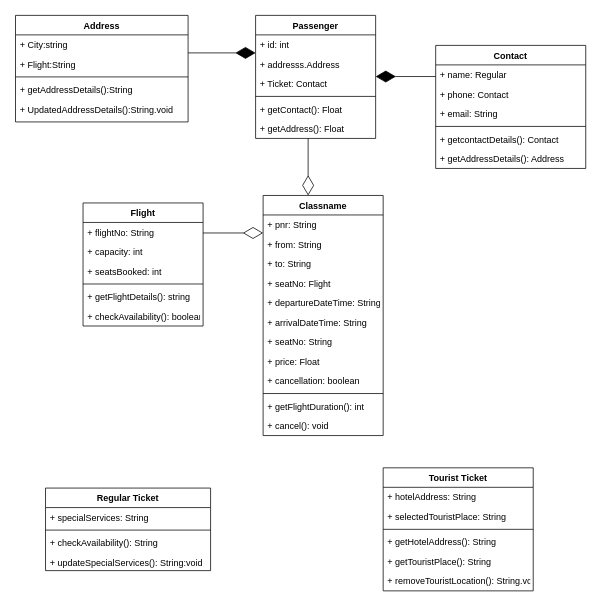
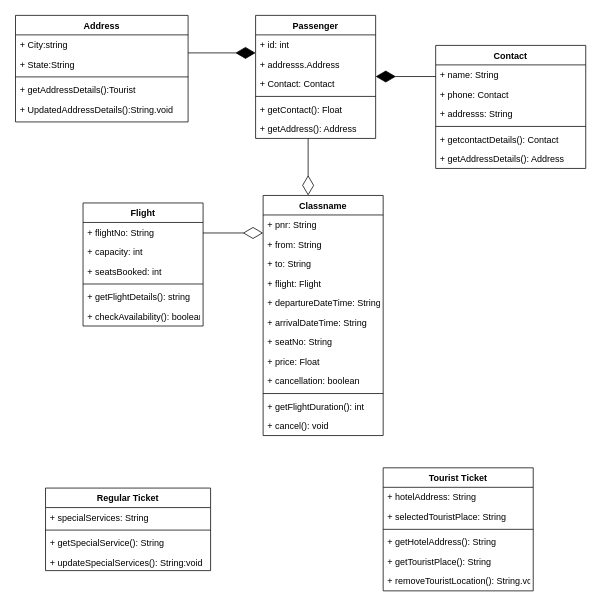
(51, 65) -> (51, 65)
(473, 75) -> (470, 75)
(298, 84) -> (301, 84)
(84, 90) -> (87, 90)
(470, 114) -> (480, 114)
(308, 129) -> (314, 129)
(301, 284) -> (299, 284)
(112, 543) -> (114, 543)
